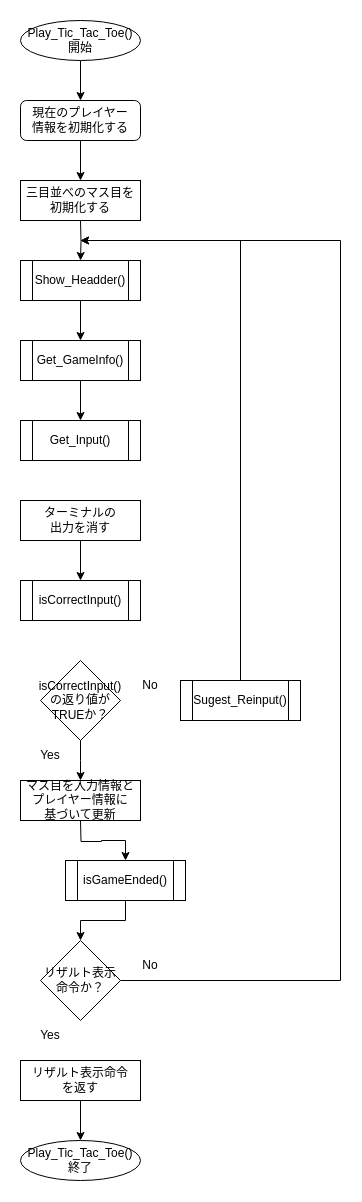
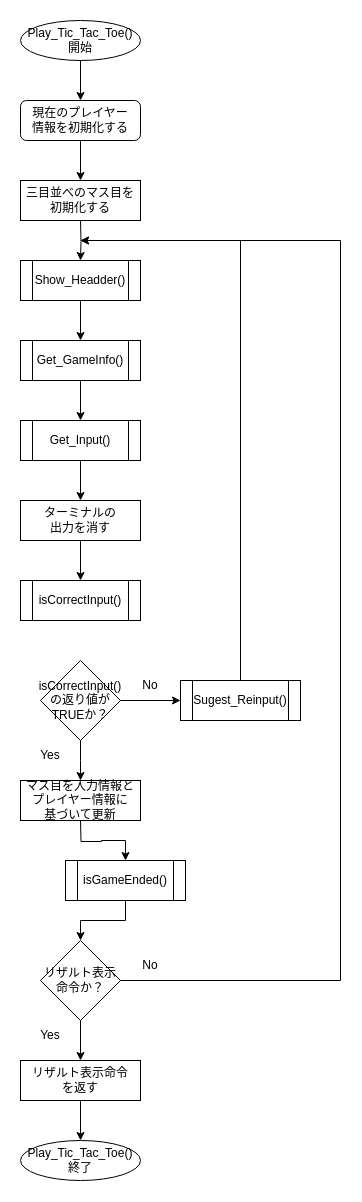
none -> (81, 477)
none -> (147, 701)
none -> (81, 1037)
